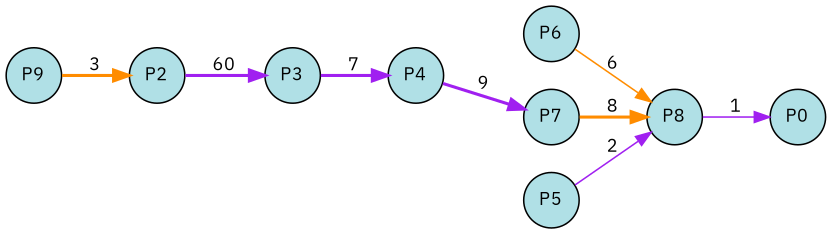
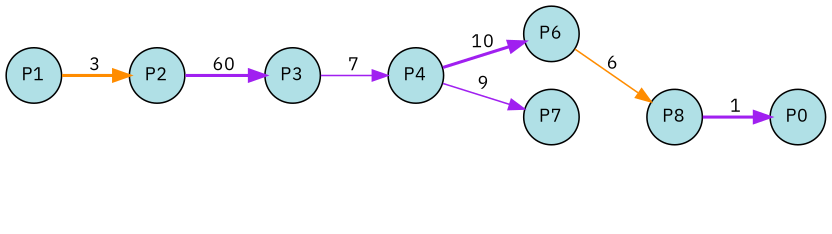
none -> (476, 57)
(34, 75) -> (34, 75)
(347, 75) -> (347, 75)
(476, 94) -> (476, 94)
(605, 117) -> none
(729, 117) -> (729, 117)
(551, 200) -> none
